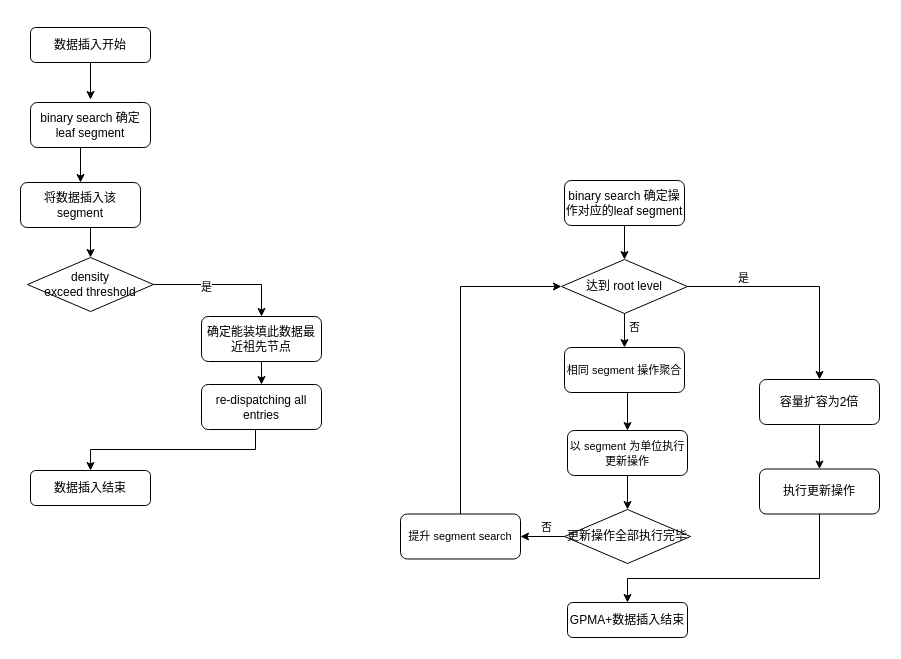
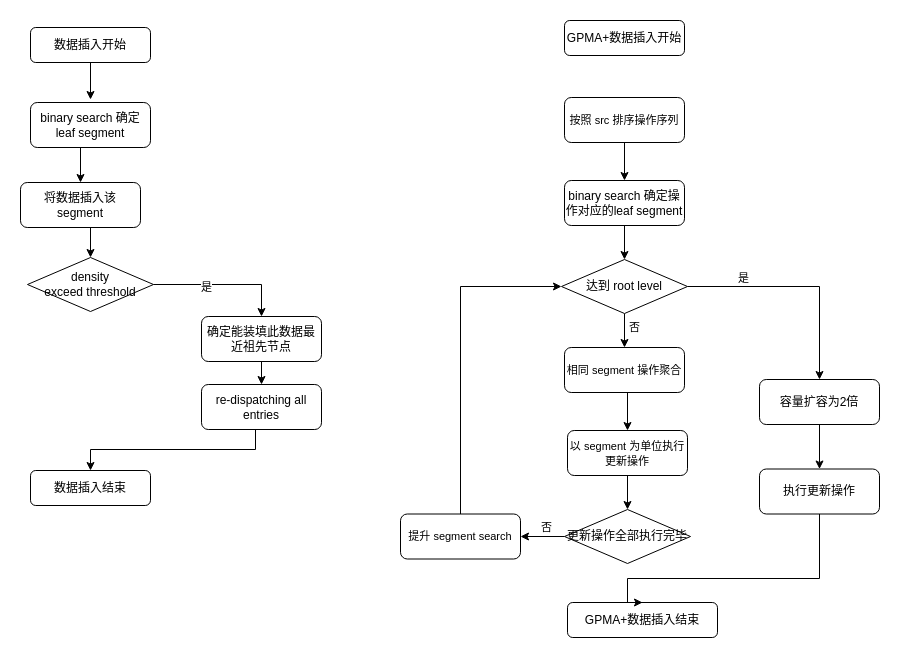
none -> (625, 38)
none -> (625, 120)
none -> (625, 158)
(628, 620) -> (643, 620)
